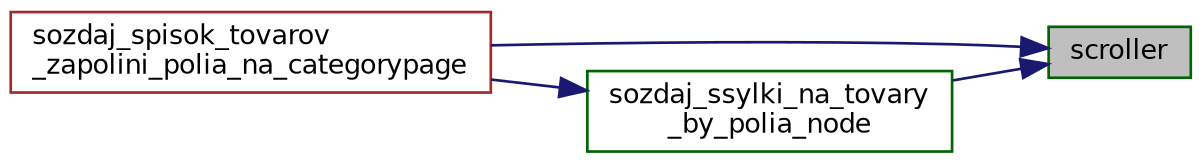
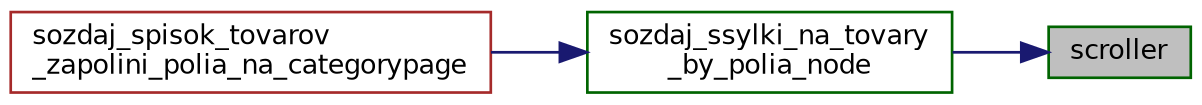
(756, 42) -> none
